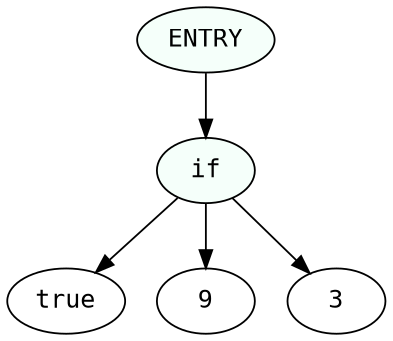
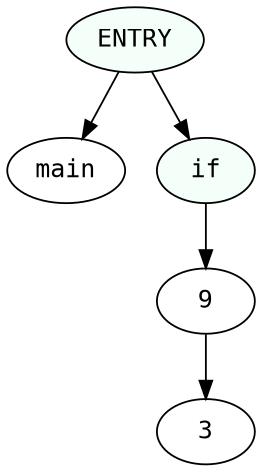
none -> (66, 171)
(264, 229) -> (206, 358)
(66, 301) -> none
